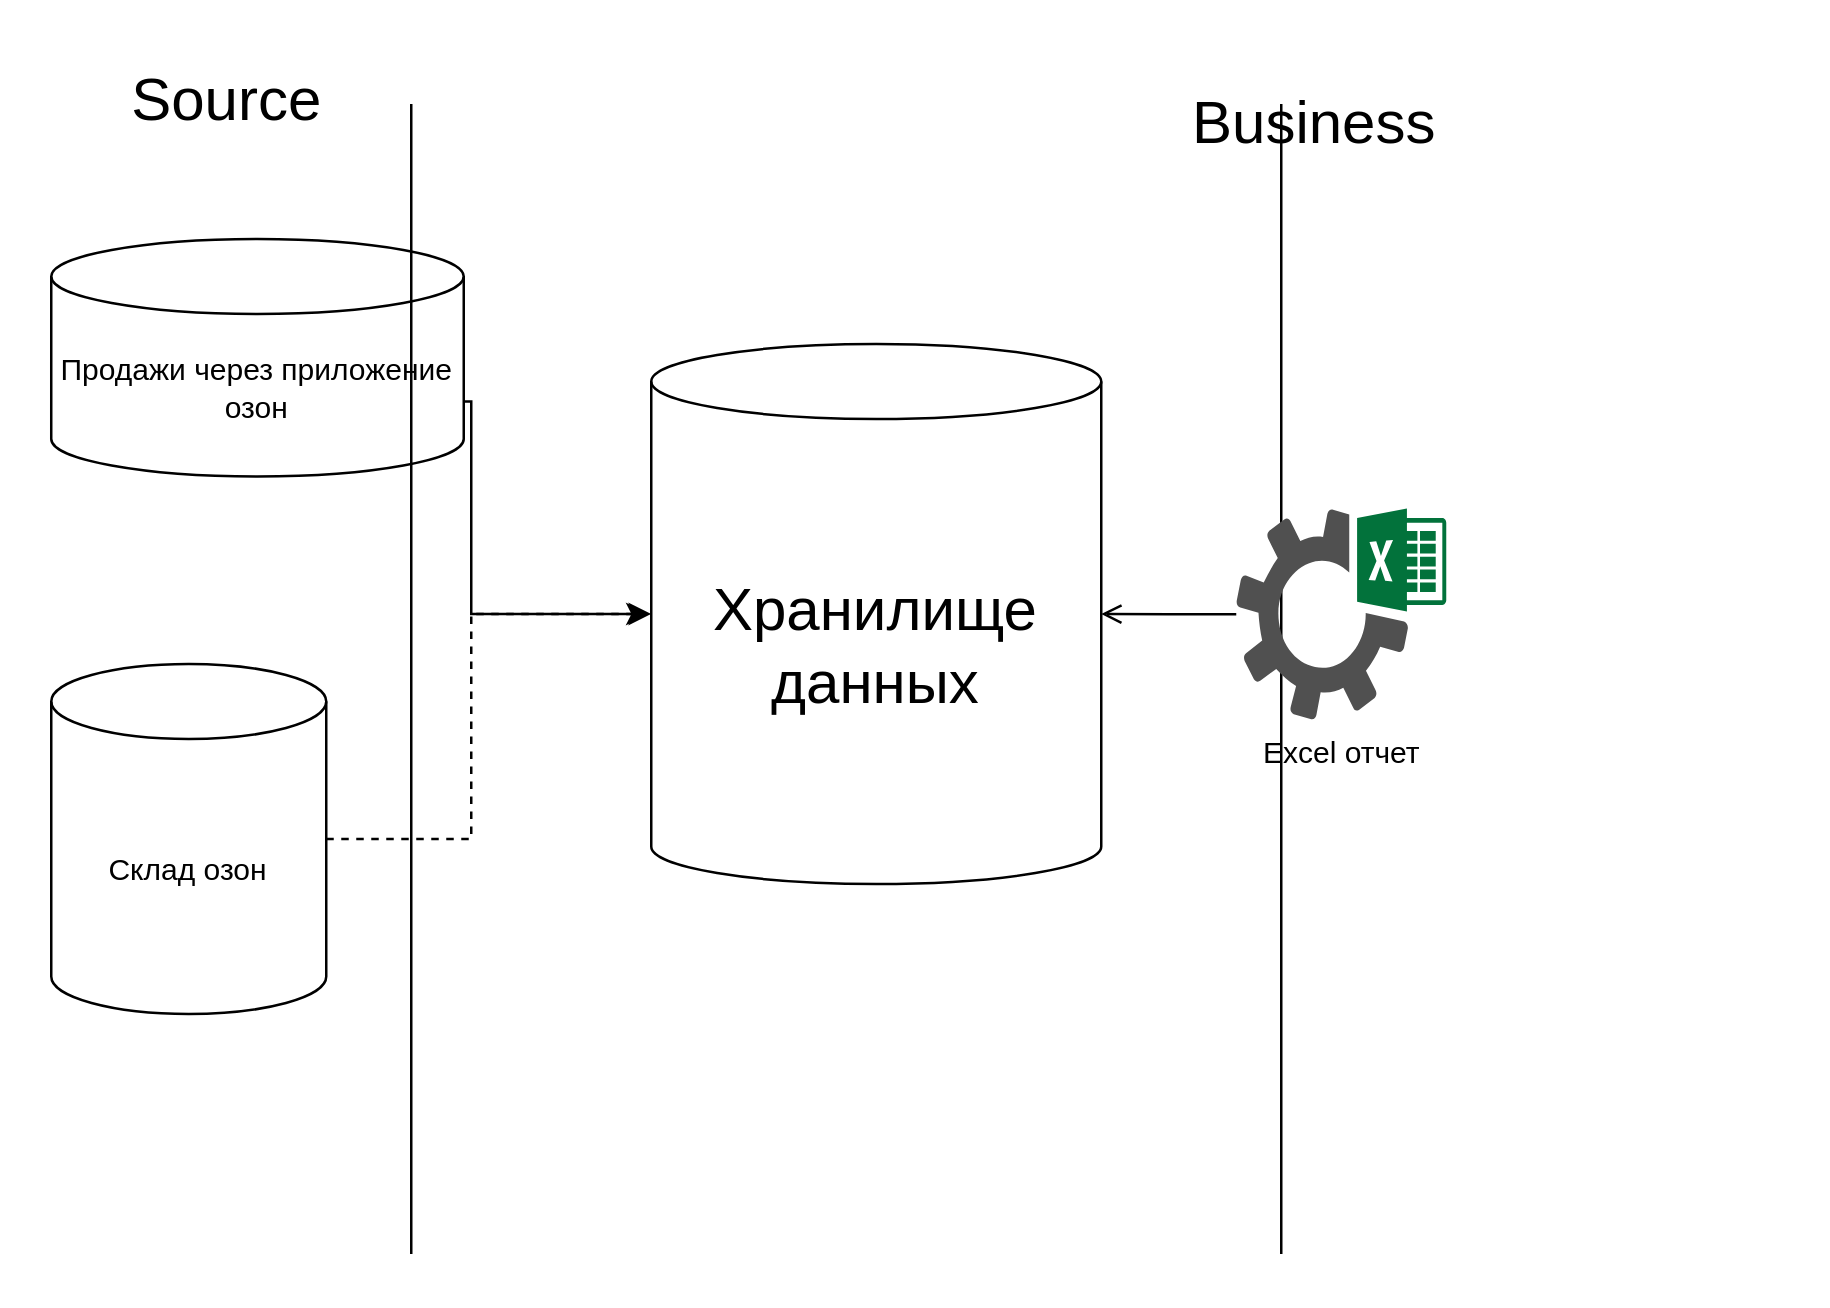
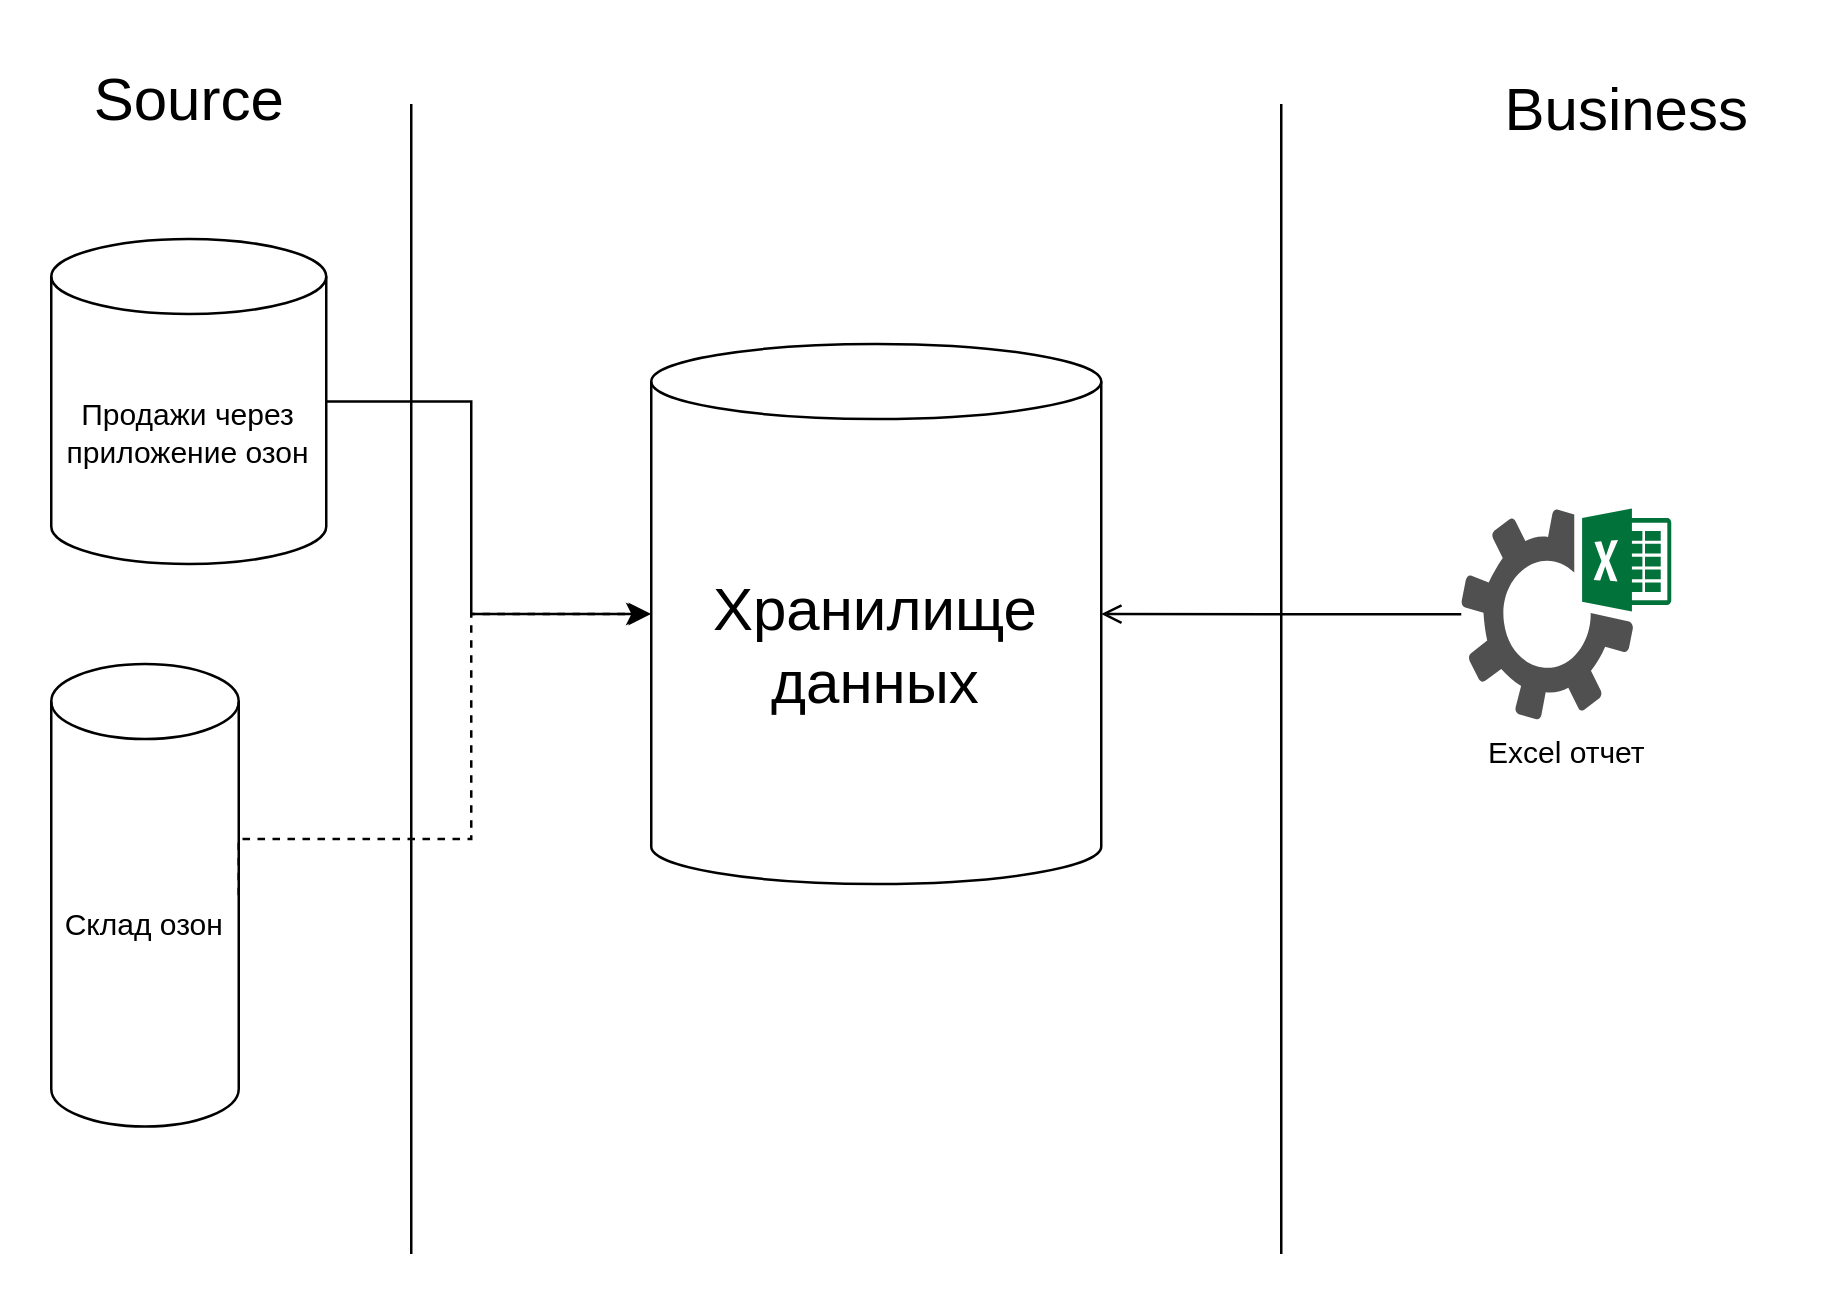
(226, 101) -> (189, 101)
(1314, 124) -> (1626, 111)
(258, 358) -> (189, 401)
(1341, 614) -> (1566, 614)
(189, 839) -> (145, 895)
